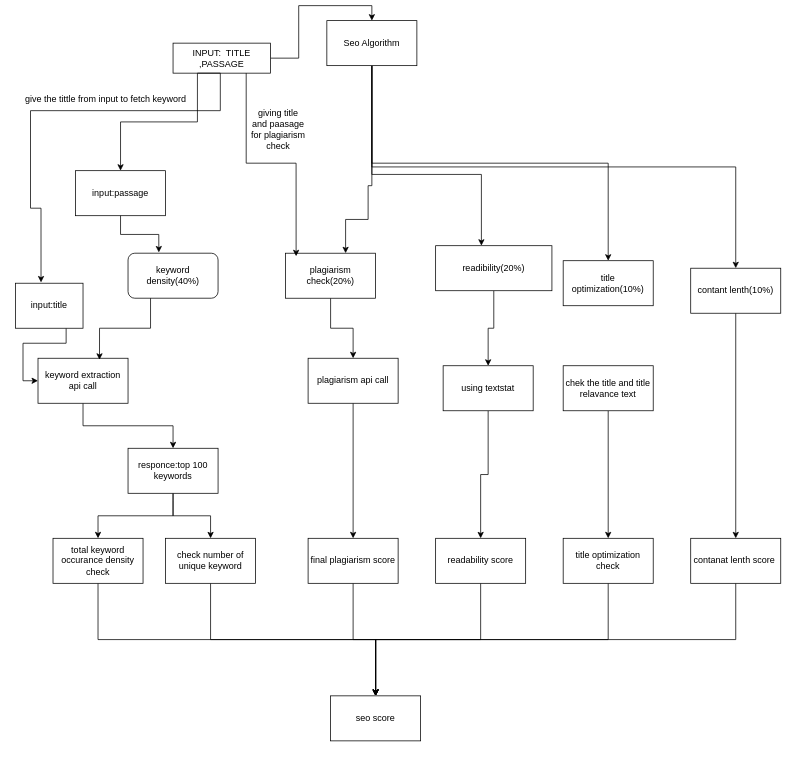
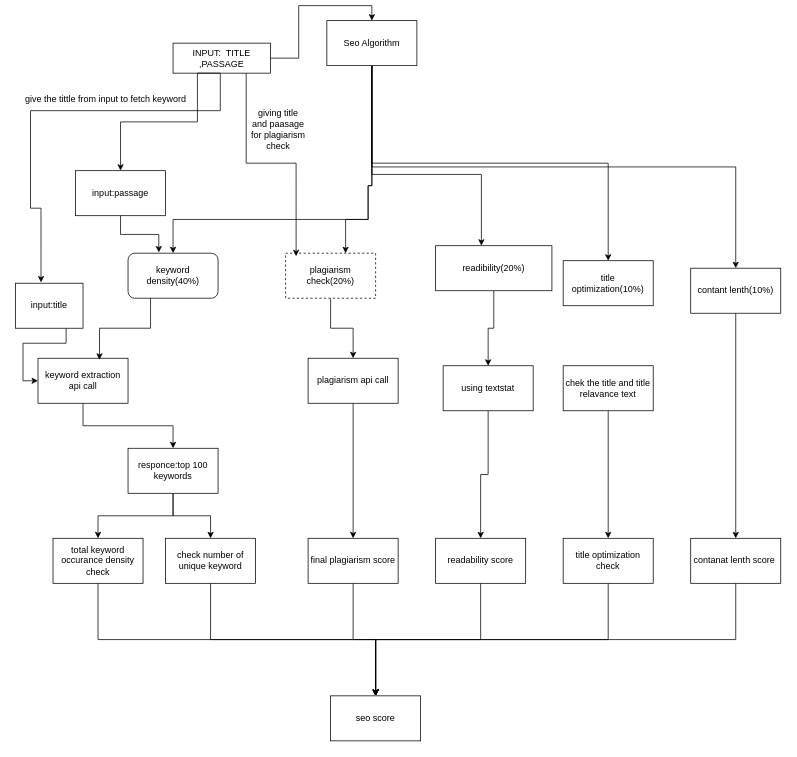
none -> (257, 219)
(330, 276) -> (330, 276)
